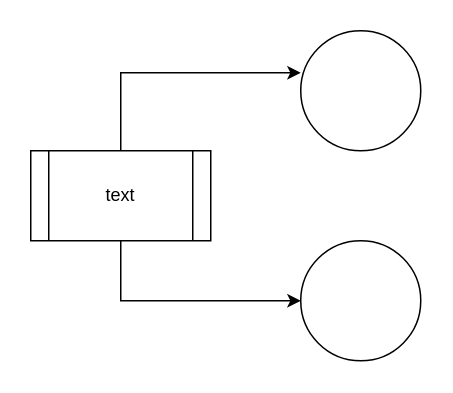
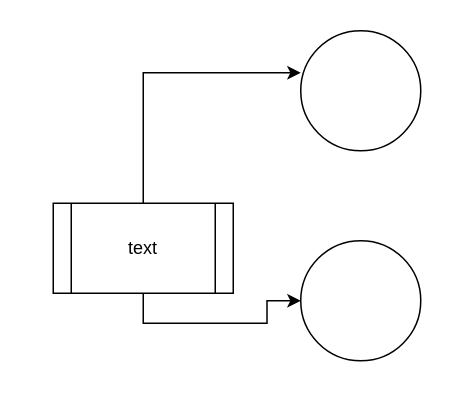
(121, 196) -> (143, 248)
